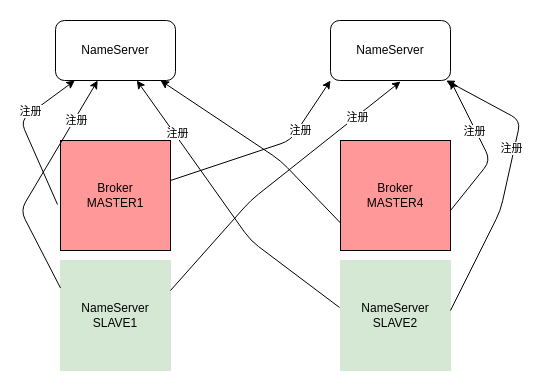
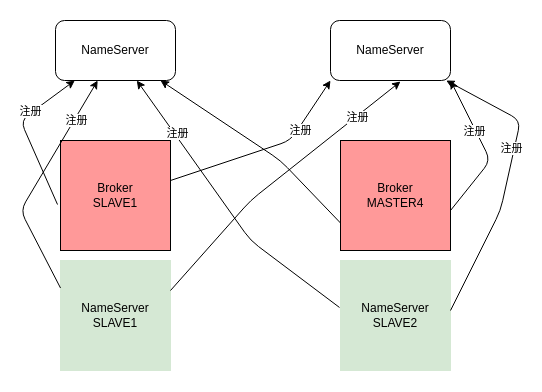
(116, 196) -> (116, 196)
